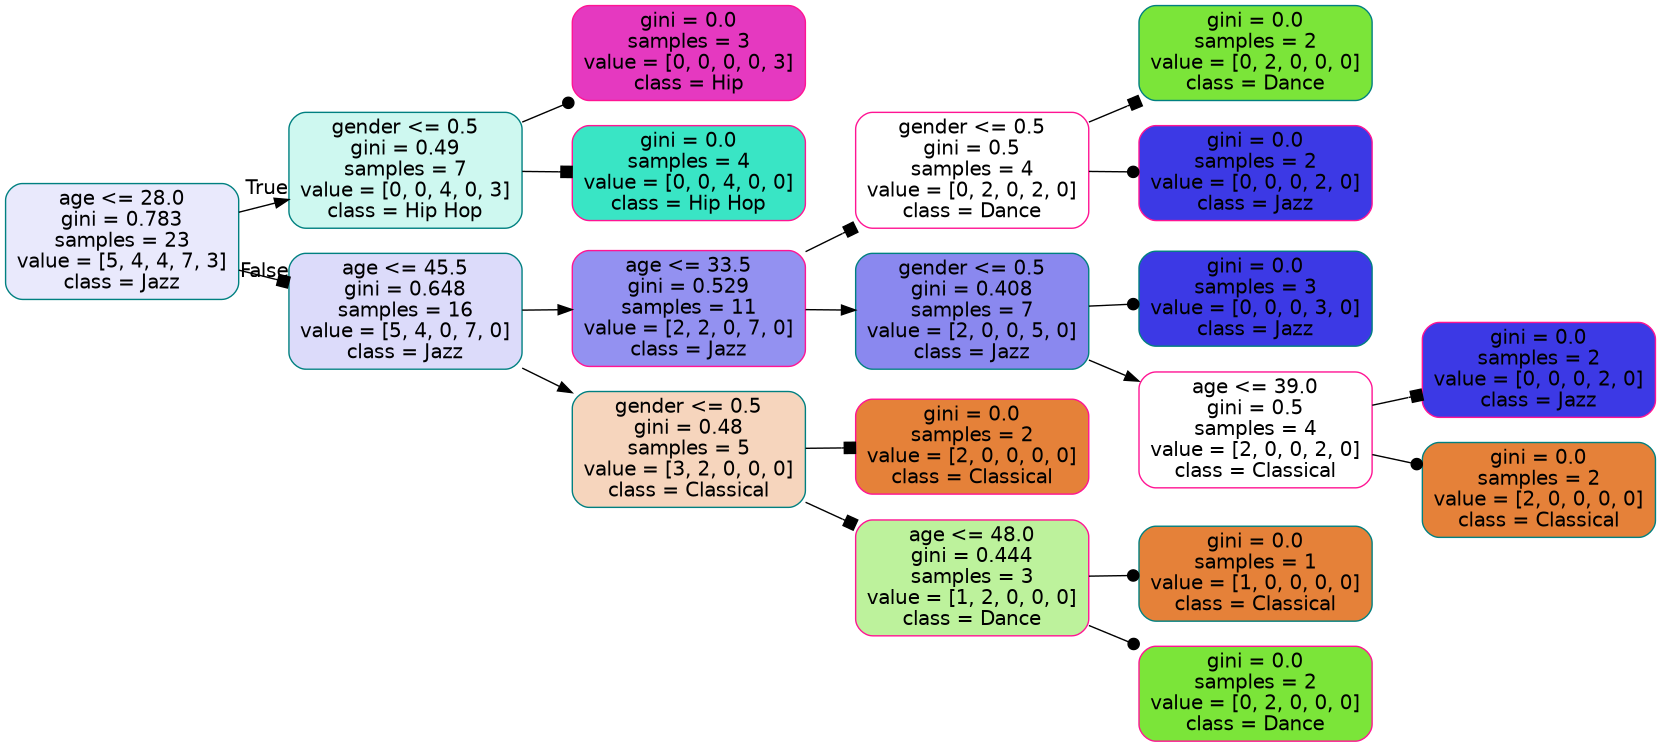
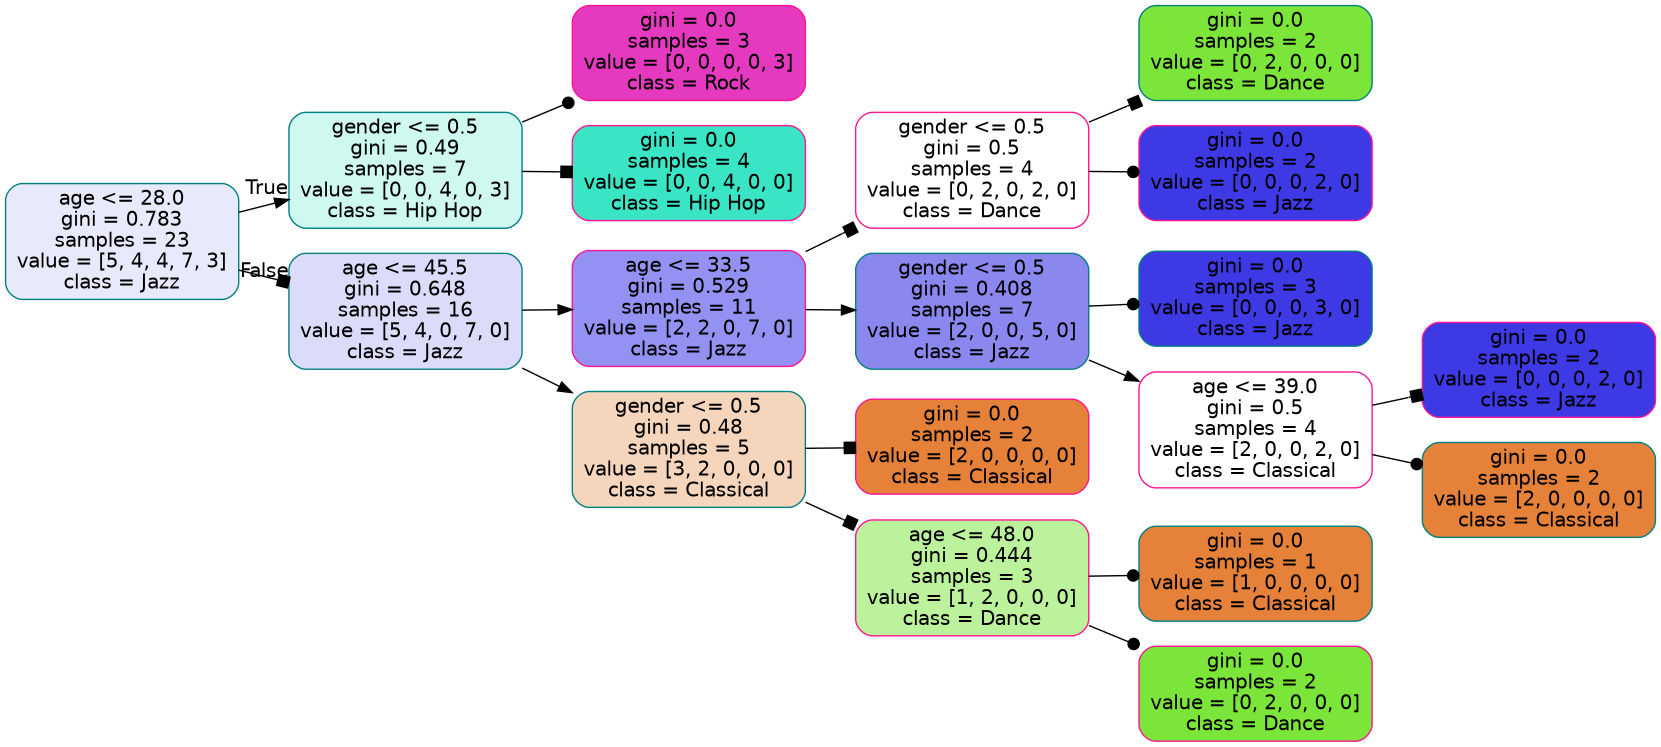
(689, 53) -> (689, 53)
